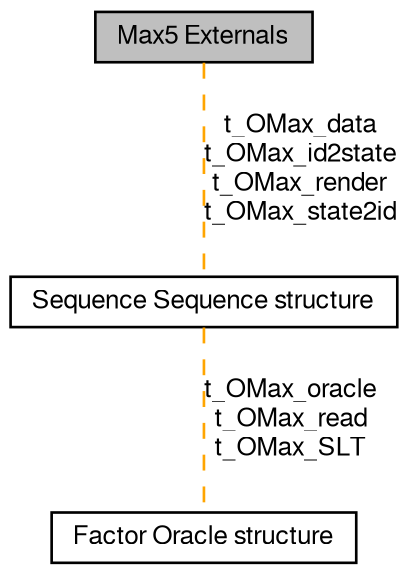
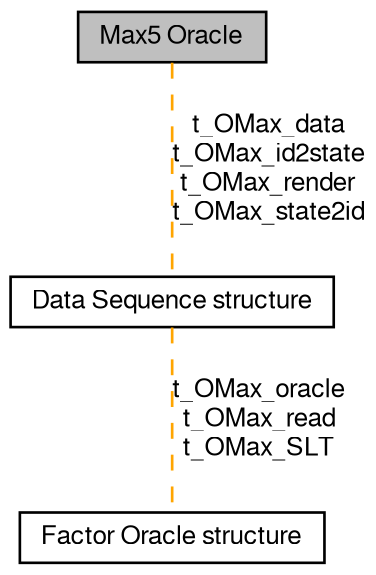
(204, 37) -> (172, 37)
(204, 302) -> (172, 302)
